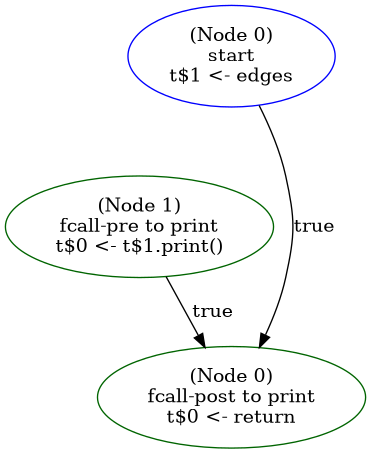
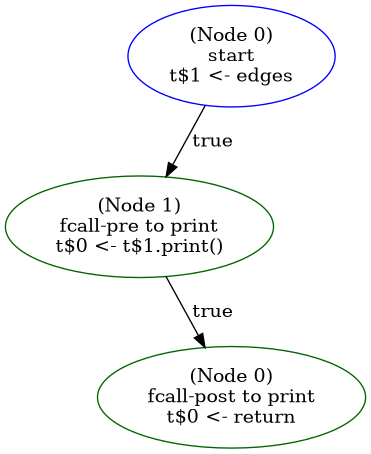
(293, 219) -> (189, 135)
